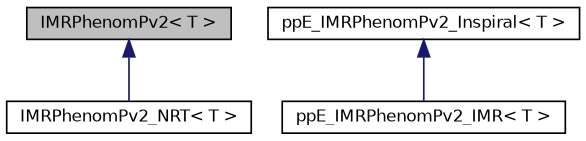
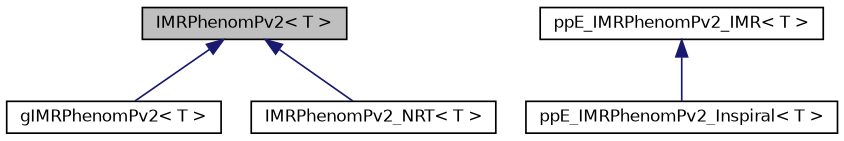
(424, 79) -> (682, 79)
none -> (114, 117)
